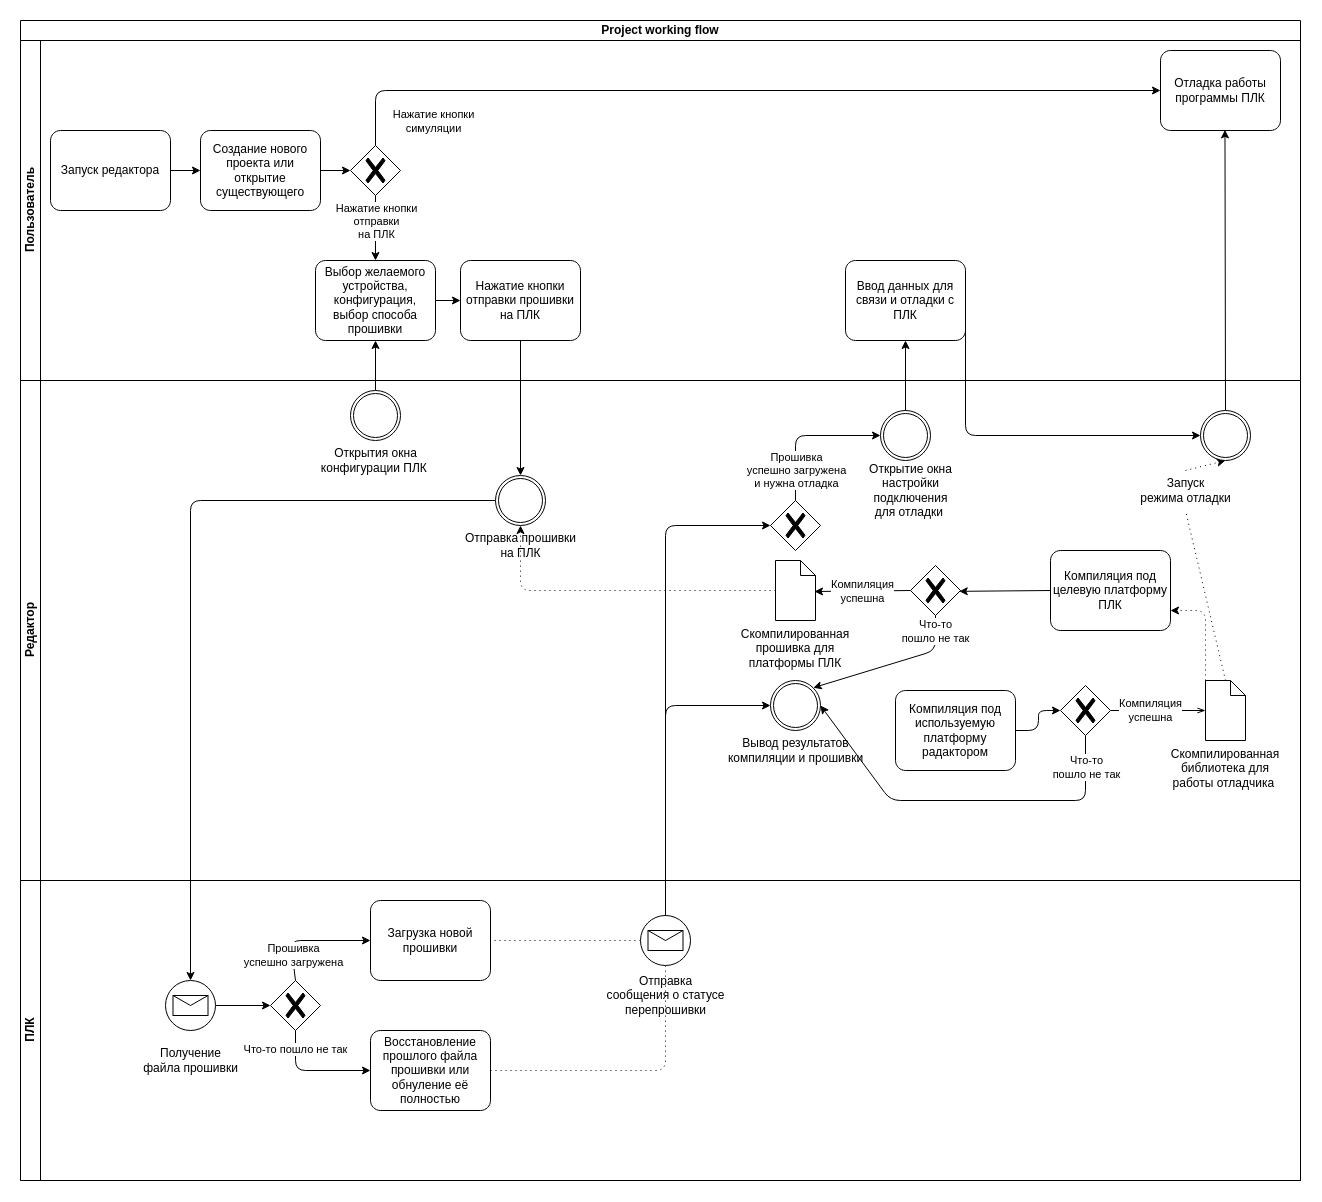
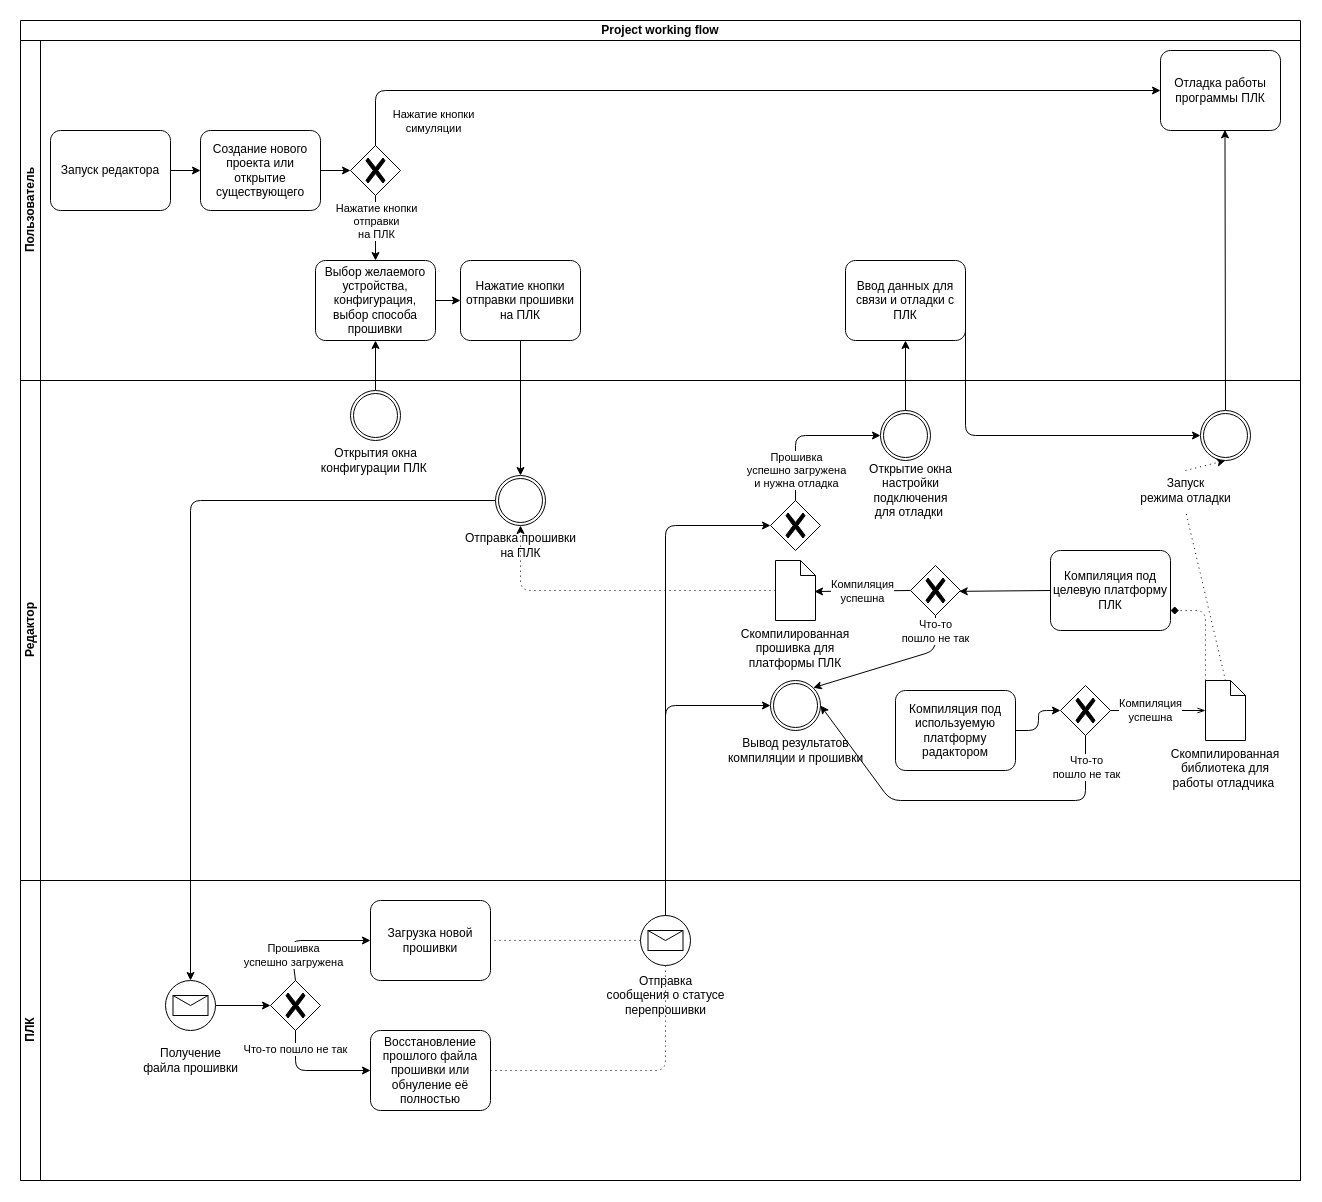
(1179, 611) -> (1179, 611)
